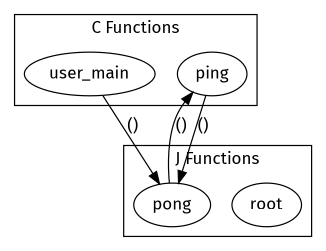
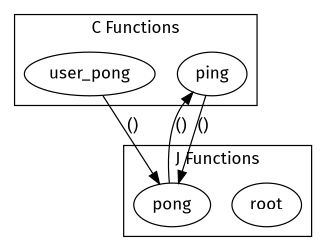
(90, 74) -> (90, 74)
